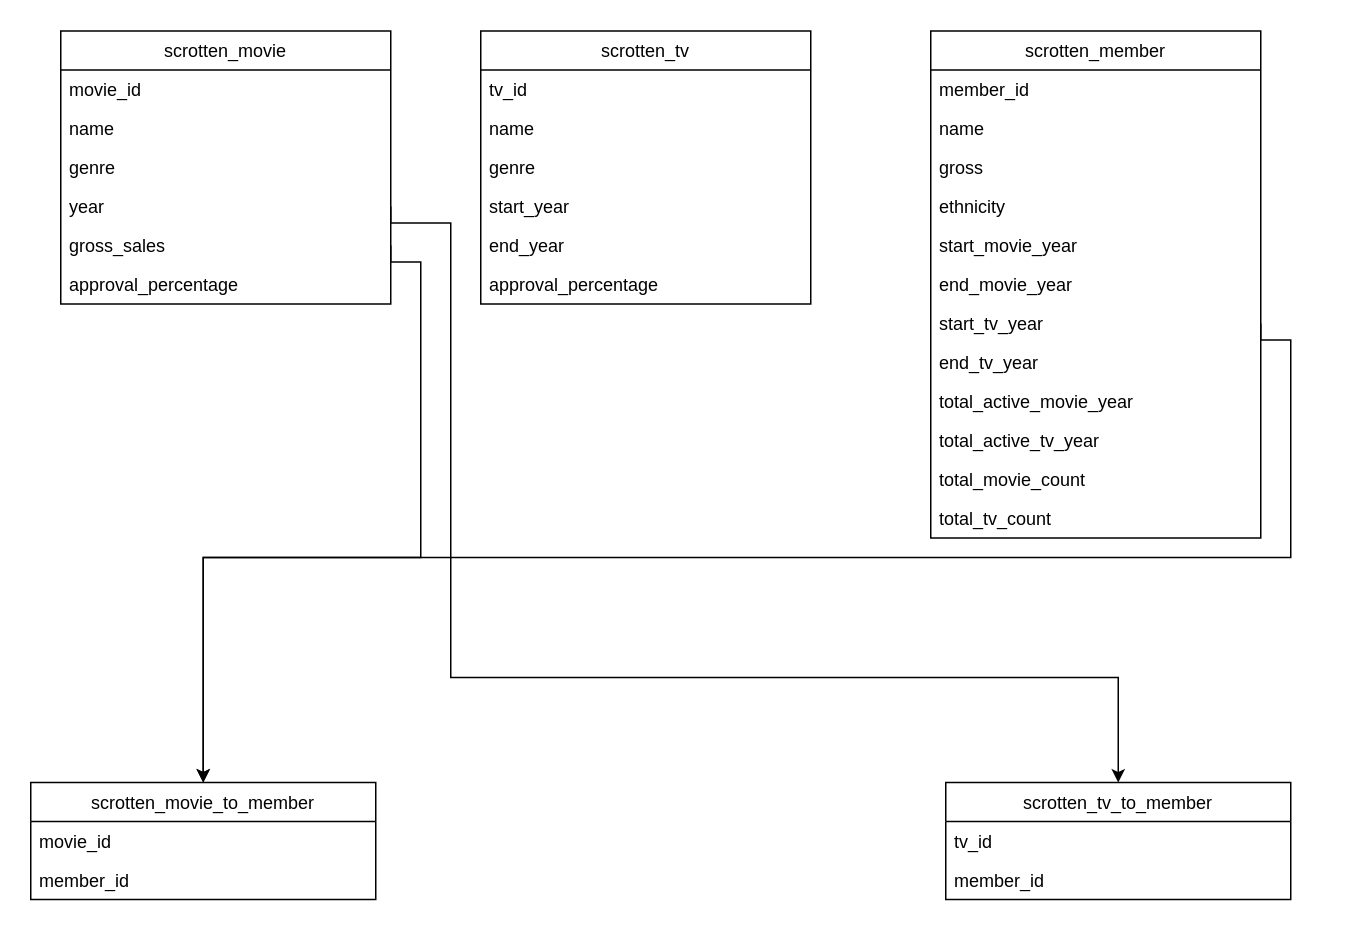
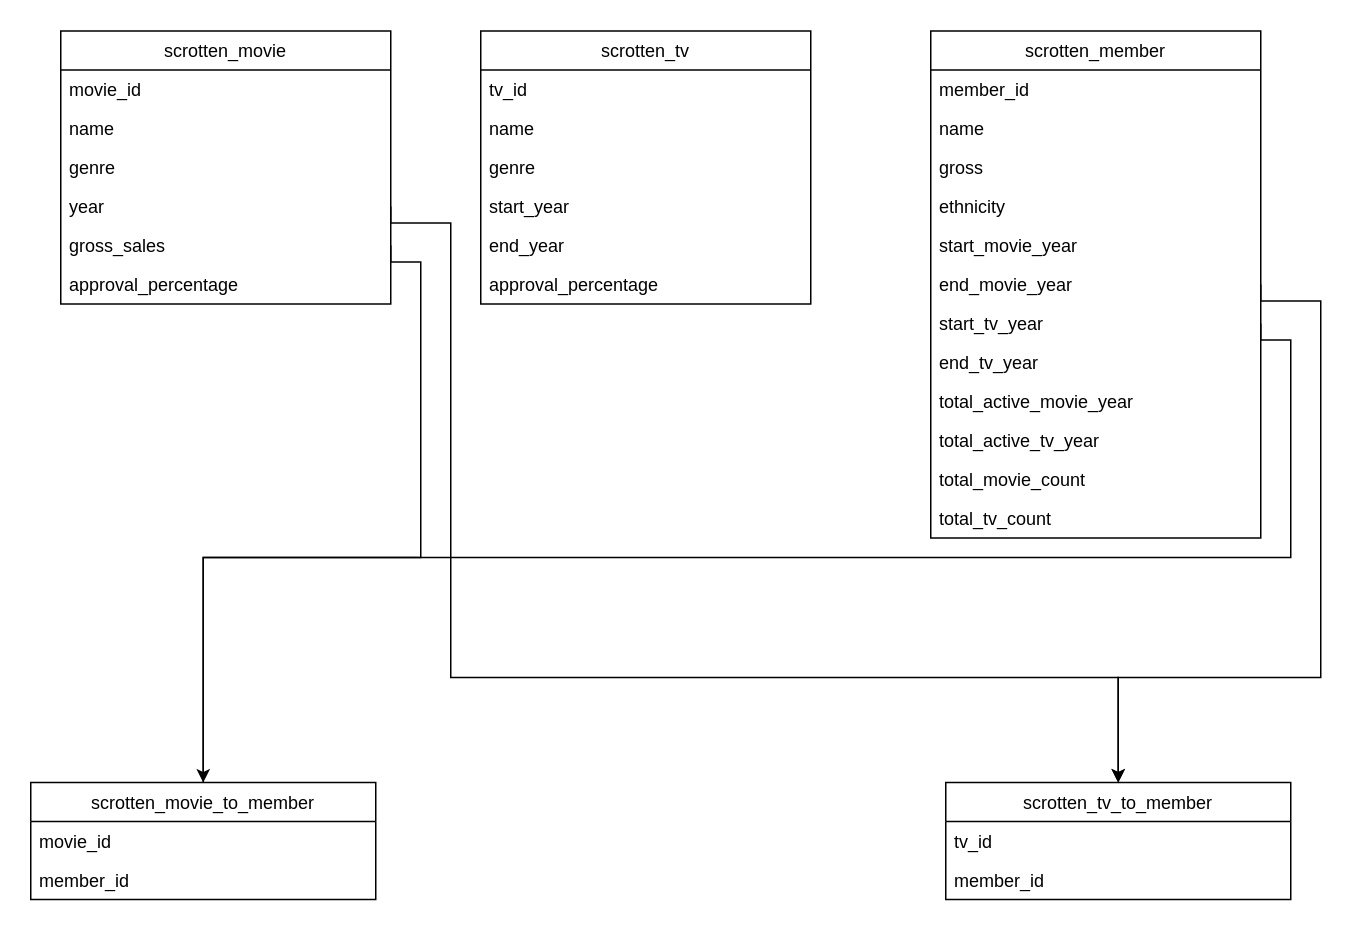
none -> (1321, 559)
(203, 773) -> (203, 776)
